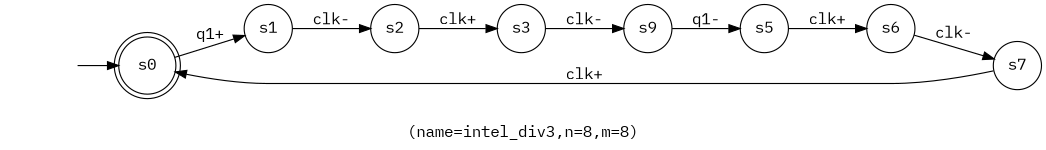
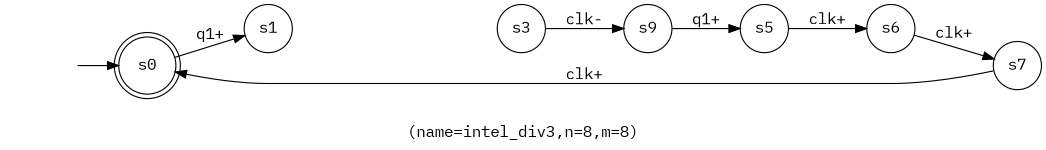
(706, 20) -> (706, 20)
(395, 29) -> none
(954, 34) -> (954, 34)
